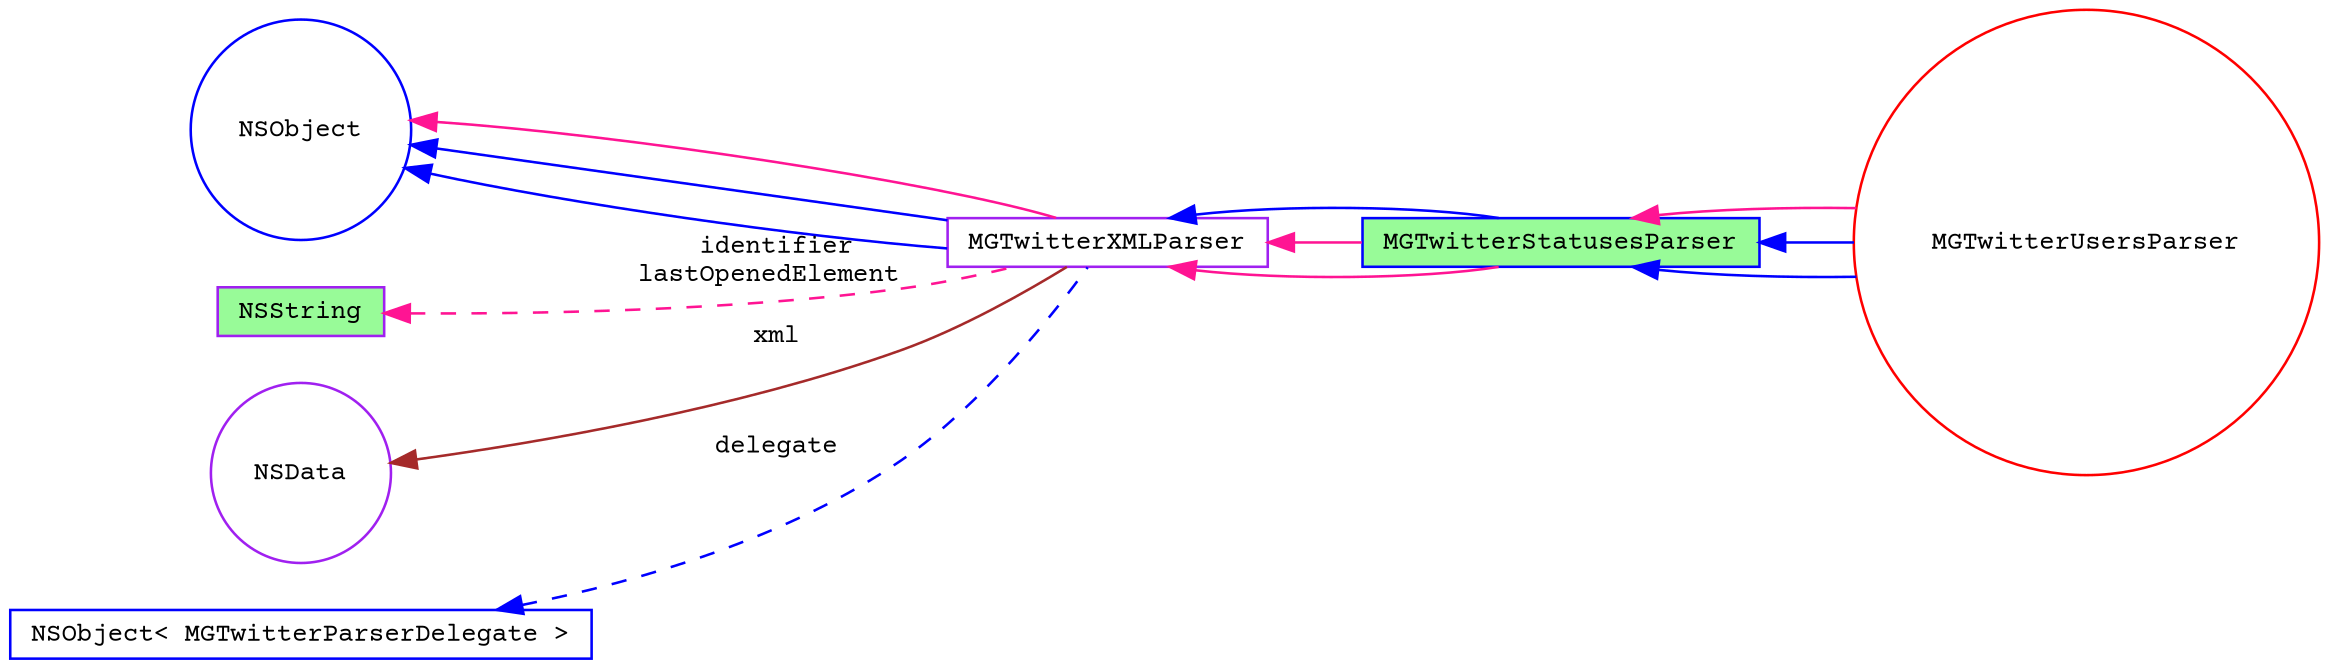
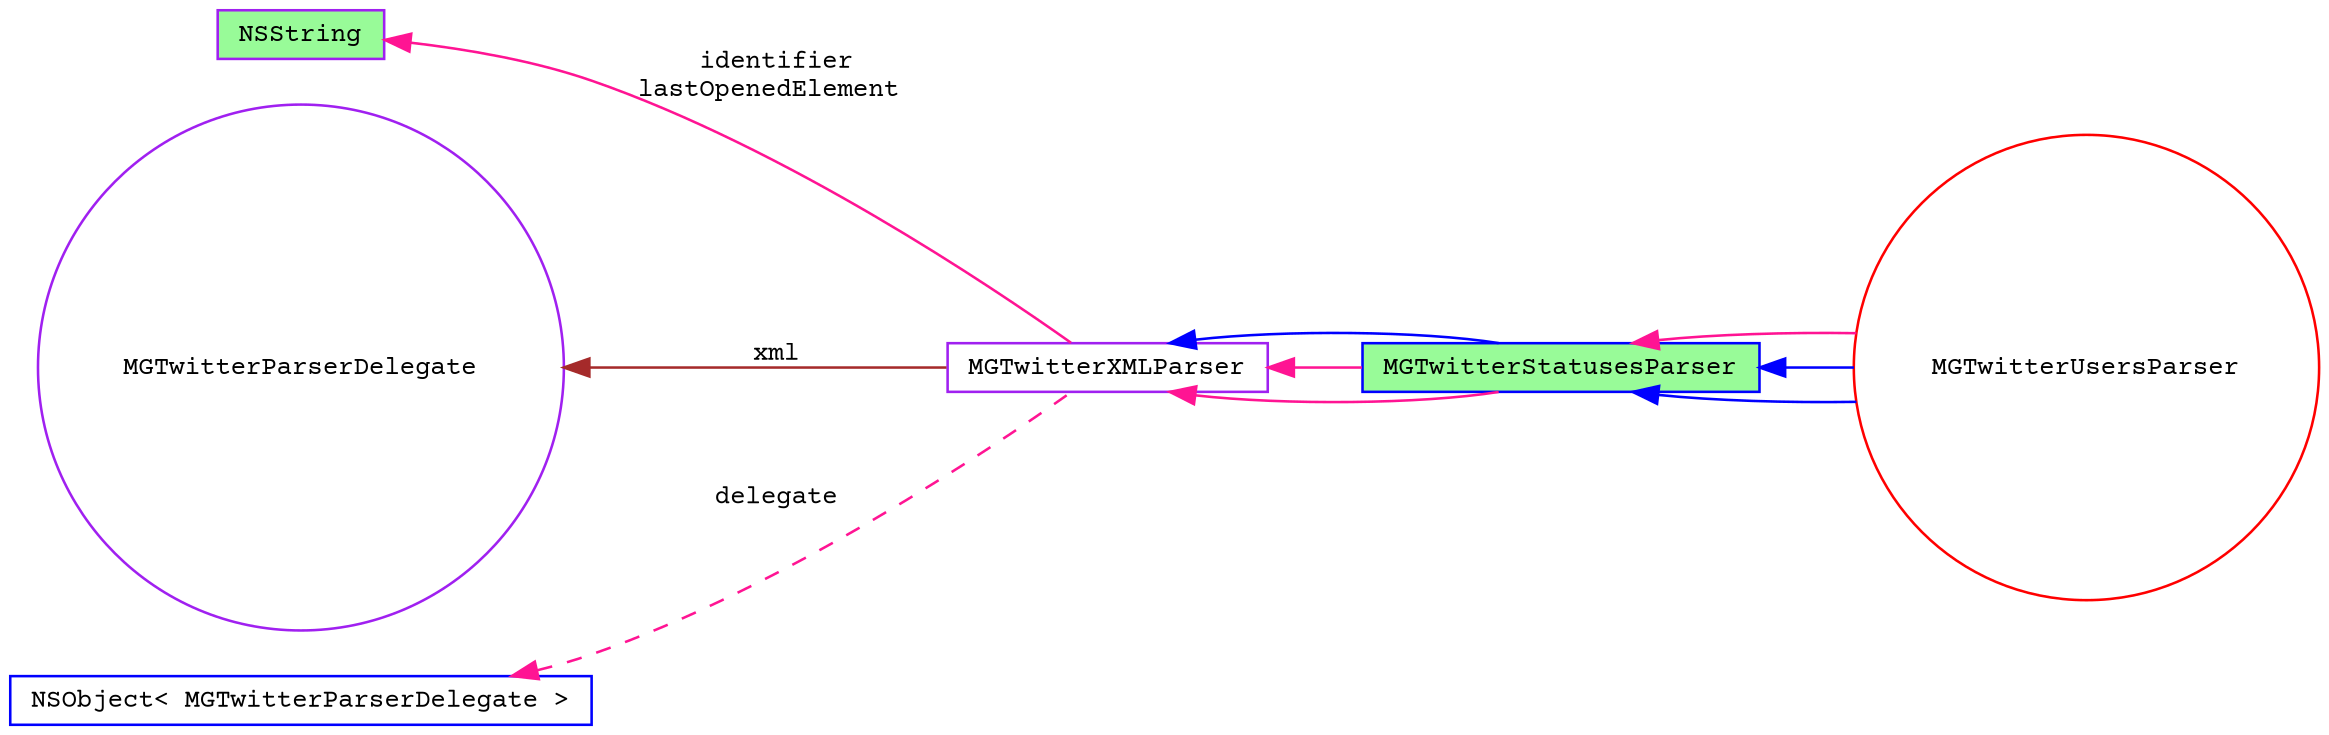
(301, 130) -> none
(713, 306) -> (758, 153)
(301, 473) -> (301, 368)
(842, 496) -> (815, 553)
